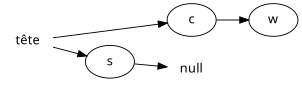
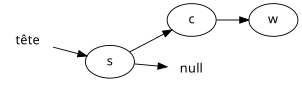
(106, 31) -> (147, 43)
